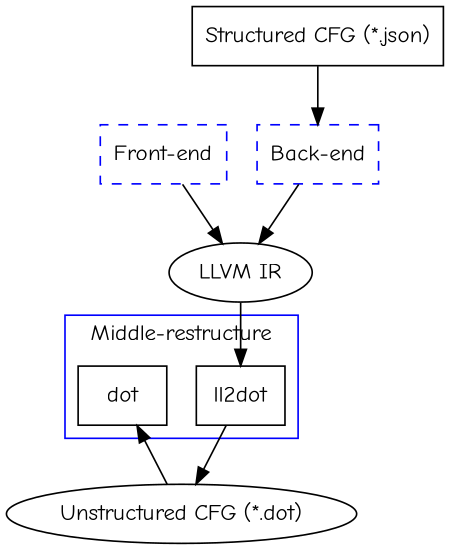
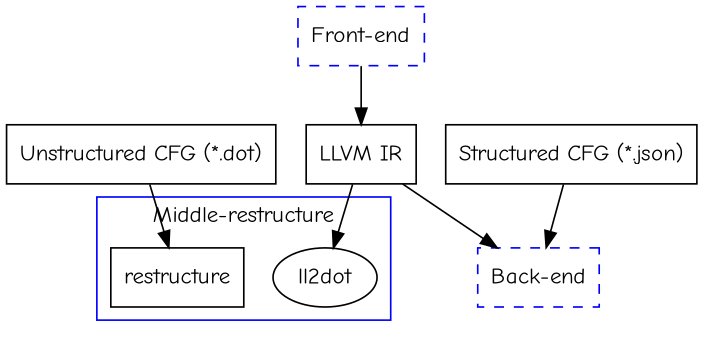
(283, 207) -> (443, 211)
(241, 273) -> (361, 154)
(122, 396) -> (177, 277)
(241, 396) -> (325, 277)
(214, 448) -> none
(182, 514) -> (141, 154)
